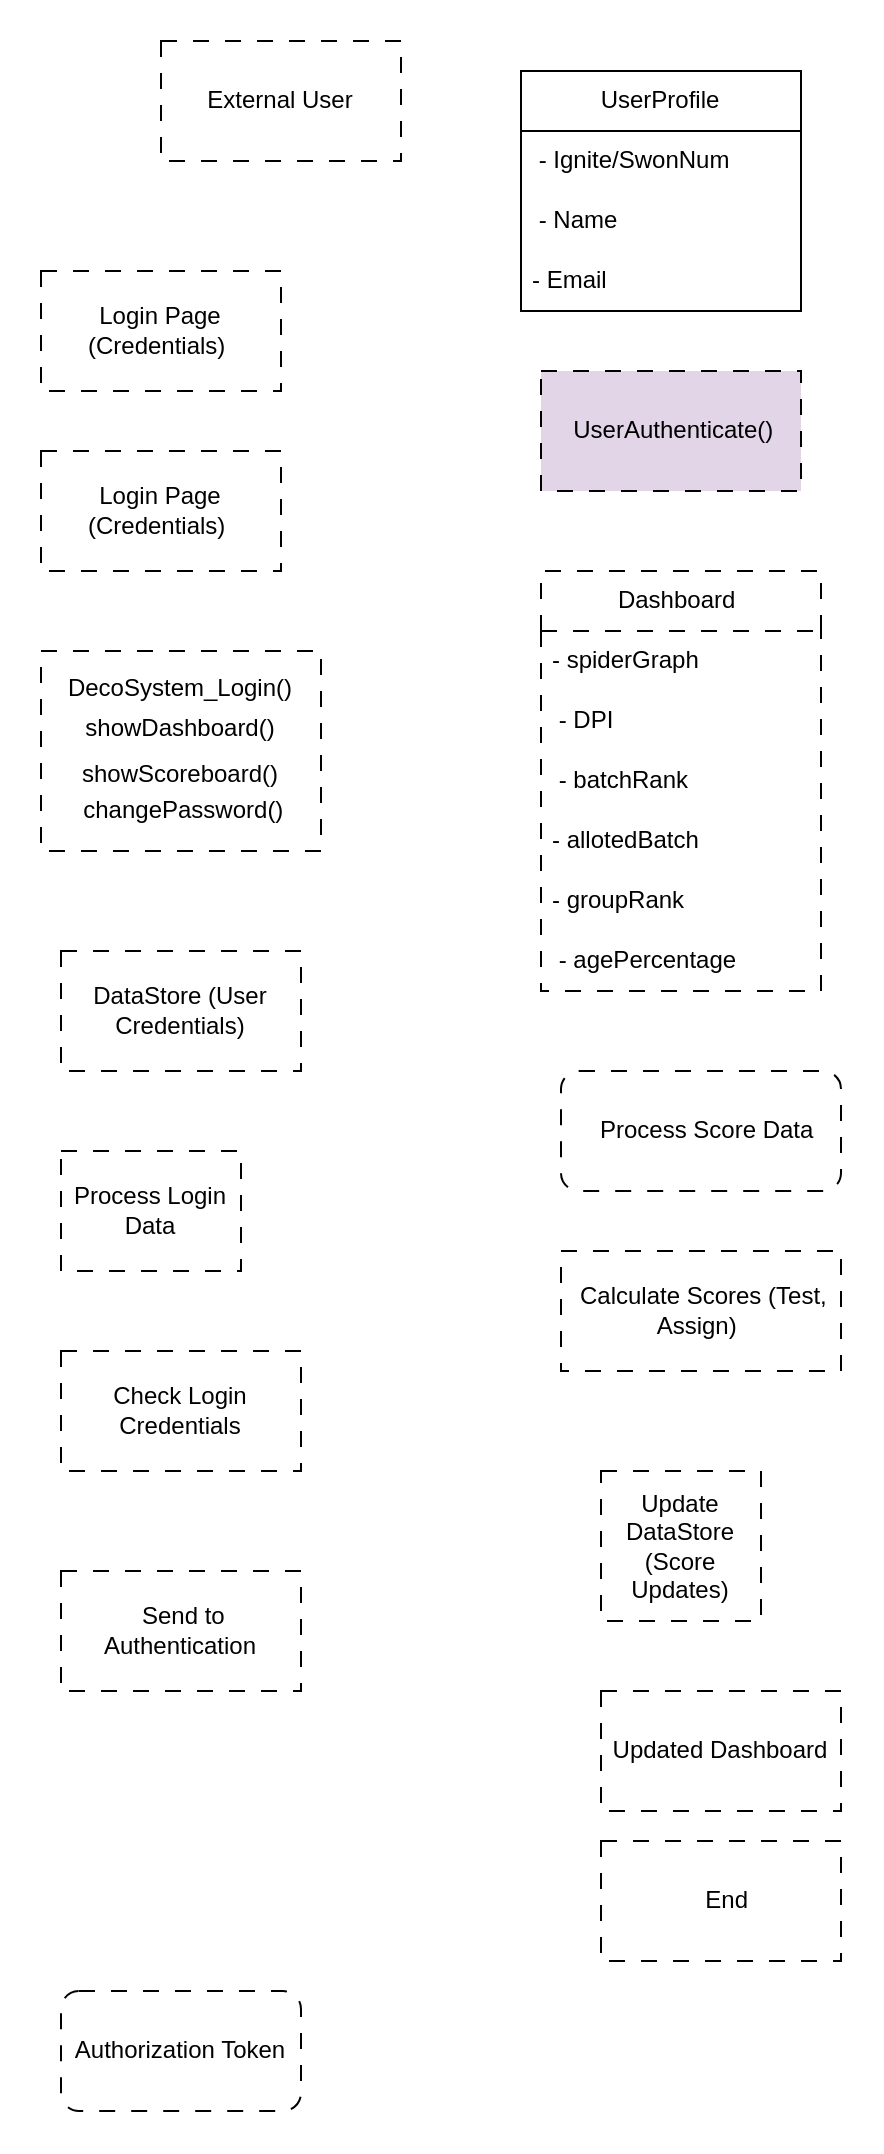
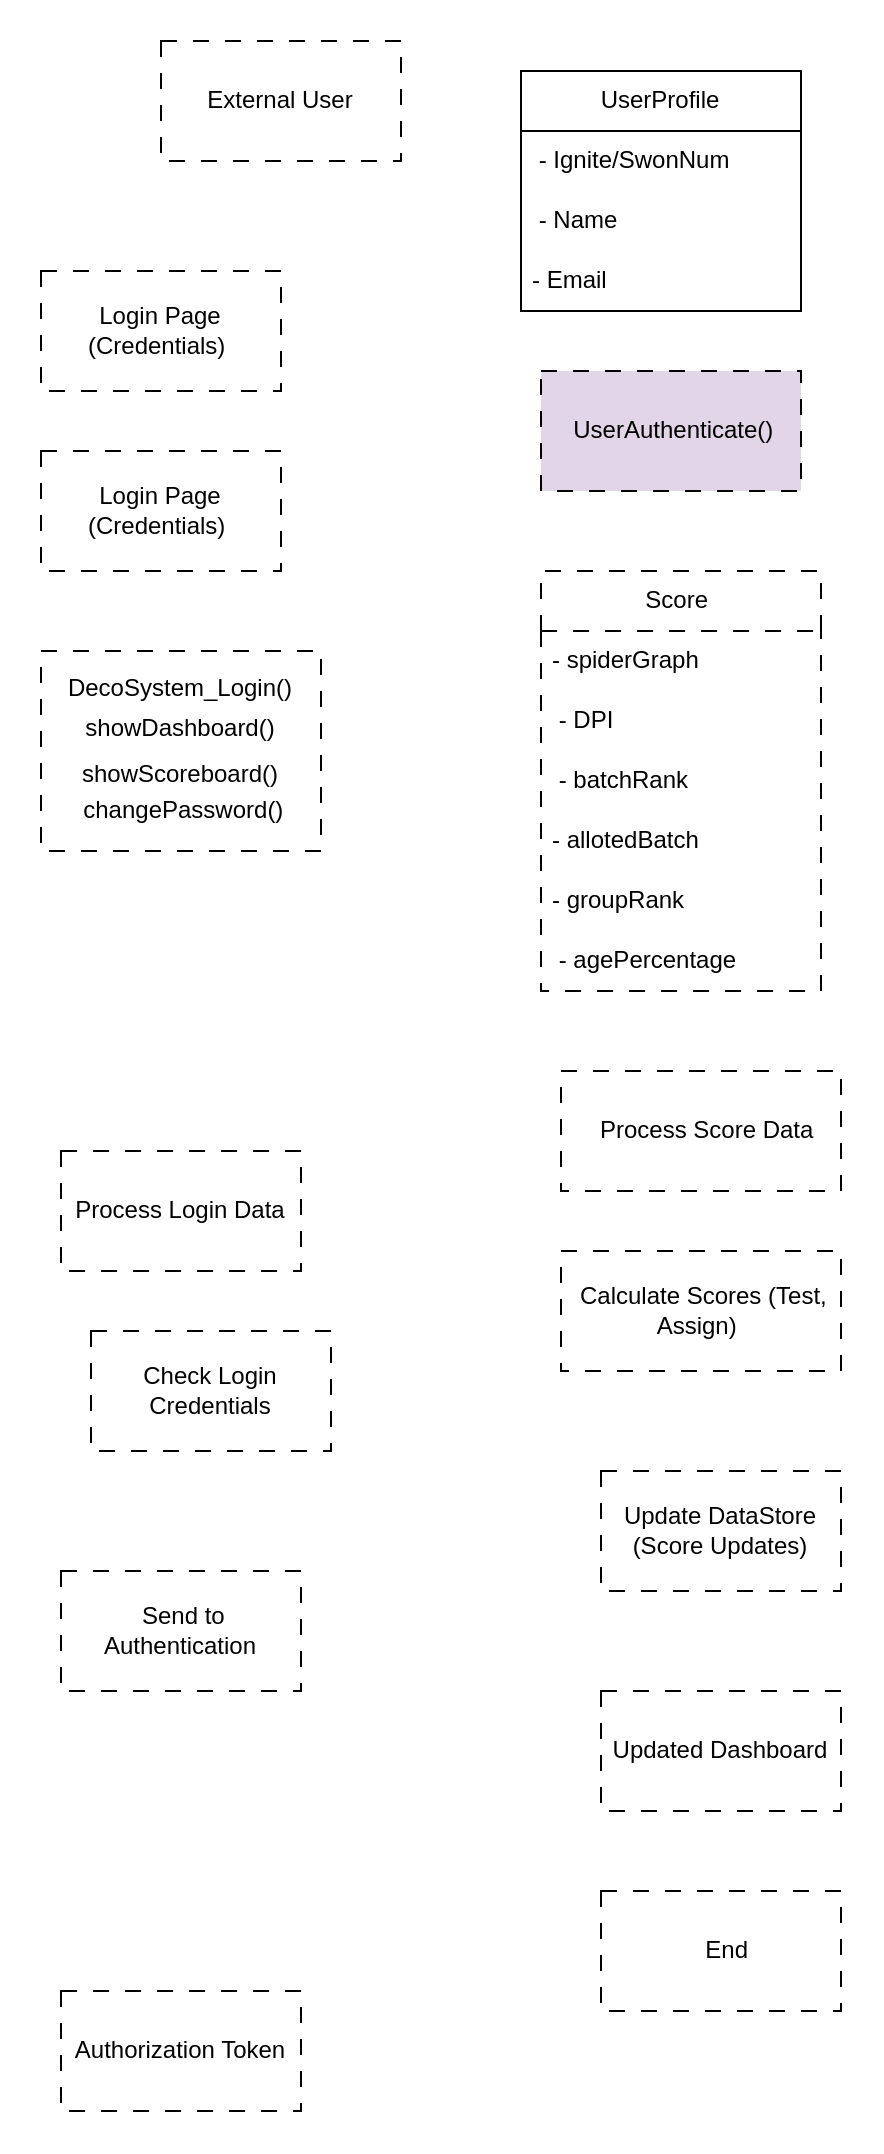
(681, 601) -> (681, 601)
(181, 1011) -> none
(701, 1131) -> (701, 1131)
(151, 1211) -> (181, 1211)
(181, 1411) -> (211, 1391)
(681, 1546) -> (721, 1531)
(721, 1901) -> (721, 1951)
(181, 2051) -> (181, 2051)
